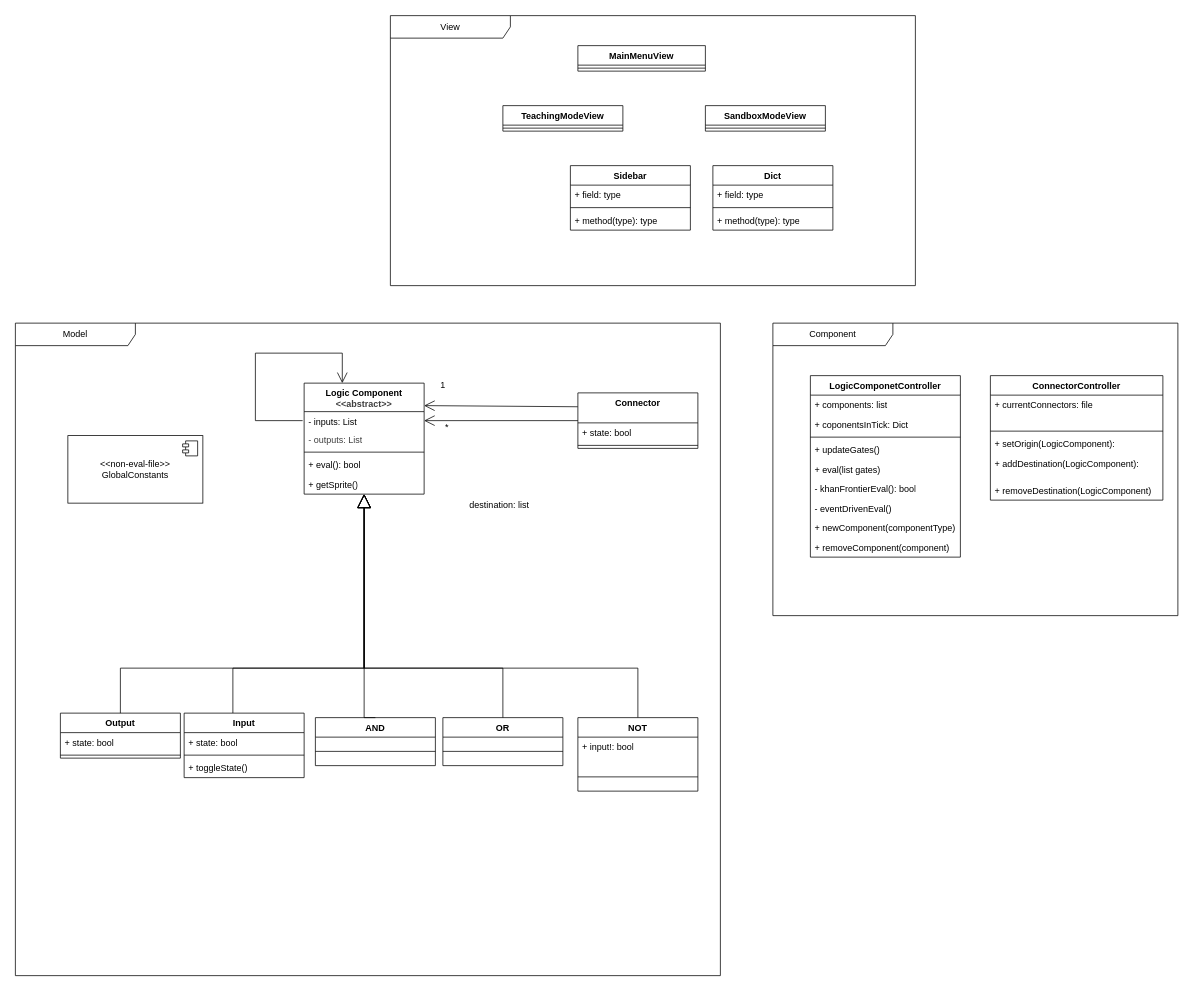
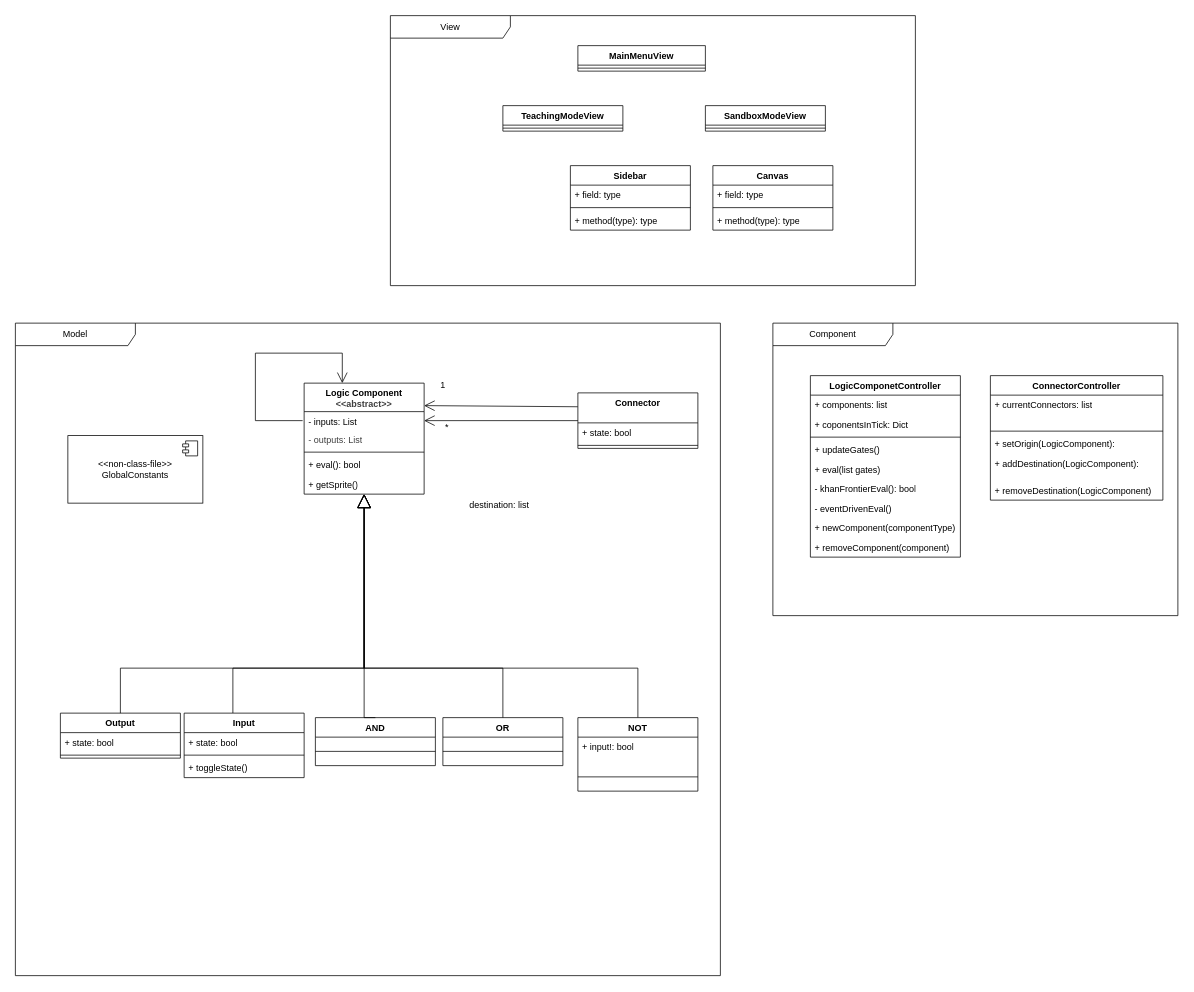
(773, 176) -> (773, 176)
(1052, 406) -> (1052, 406)
(135, 469) -> (135, 469)
